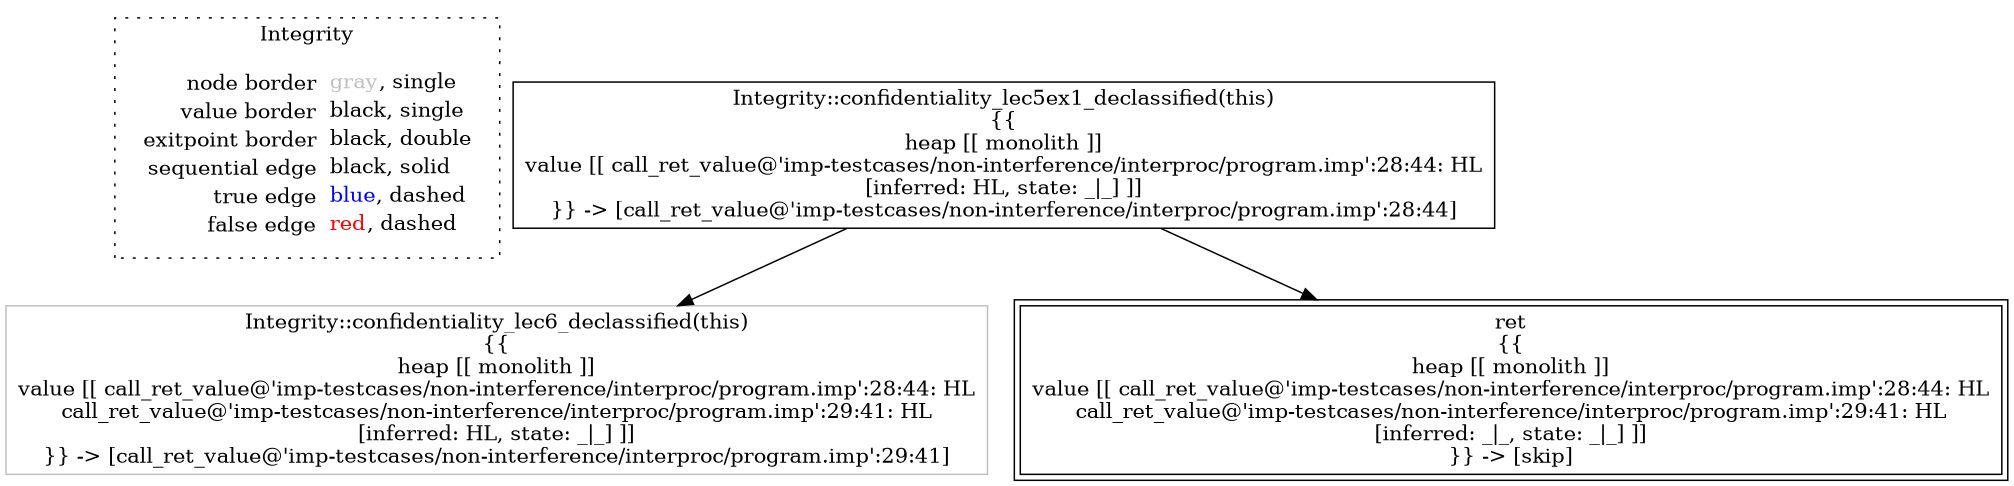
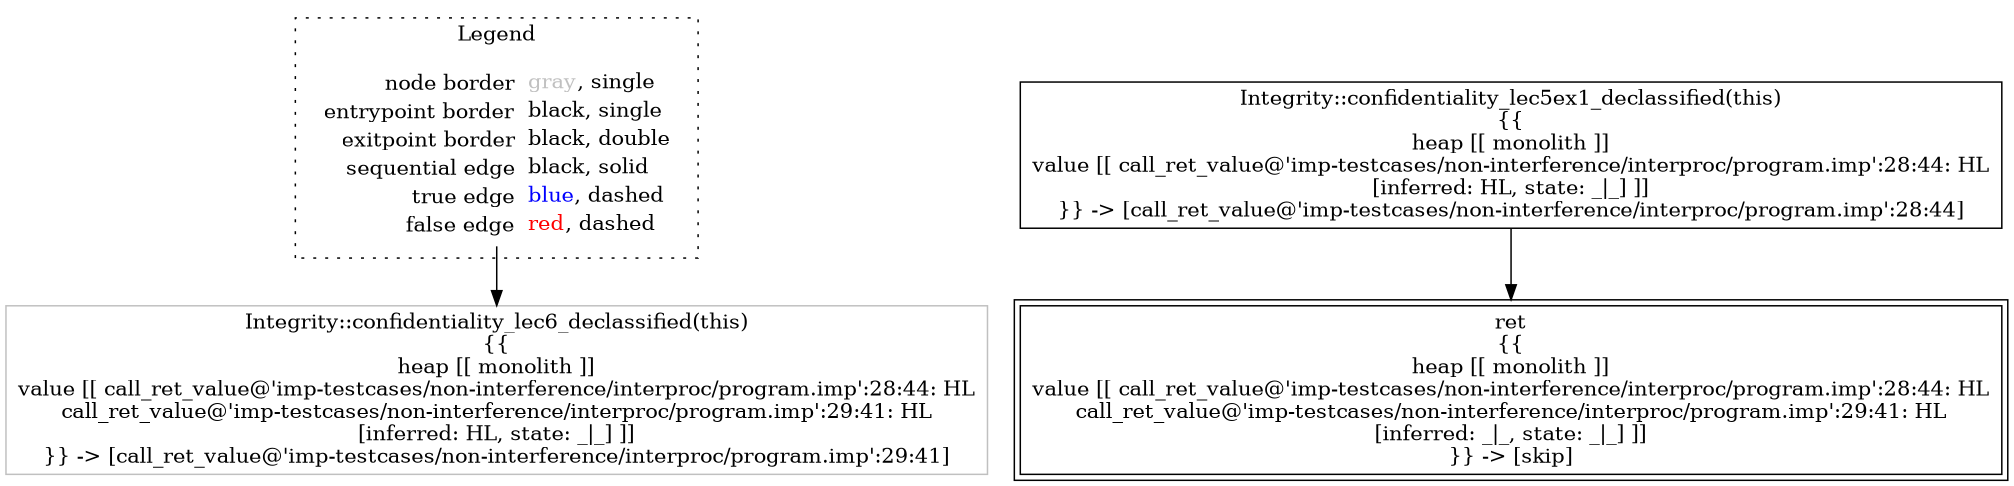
(307, 35) -> (497, 35)
(252, 112) -> (423, 112)
(769, 264) -> (497, 268)
